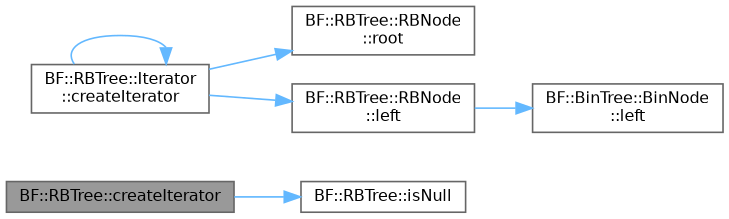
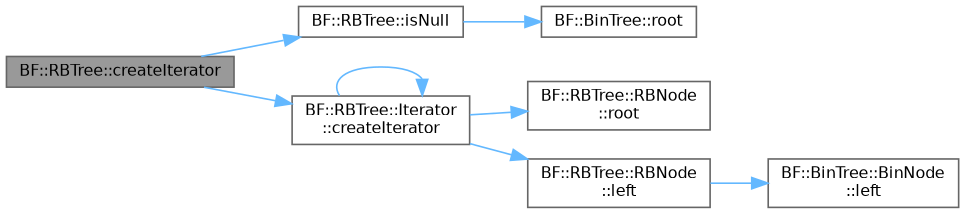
none -> (619, 22)
none -> (240, 94)
